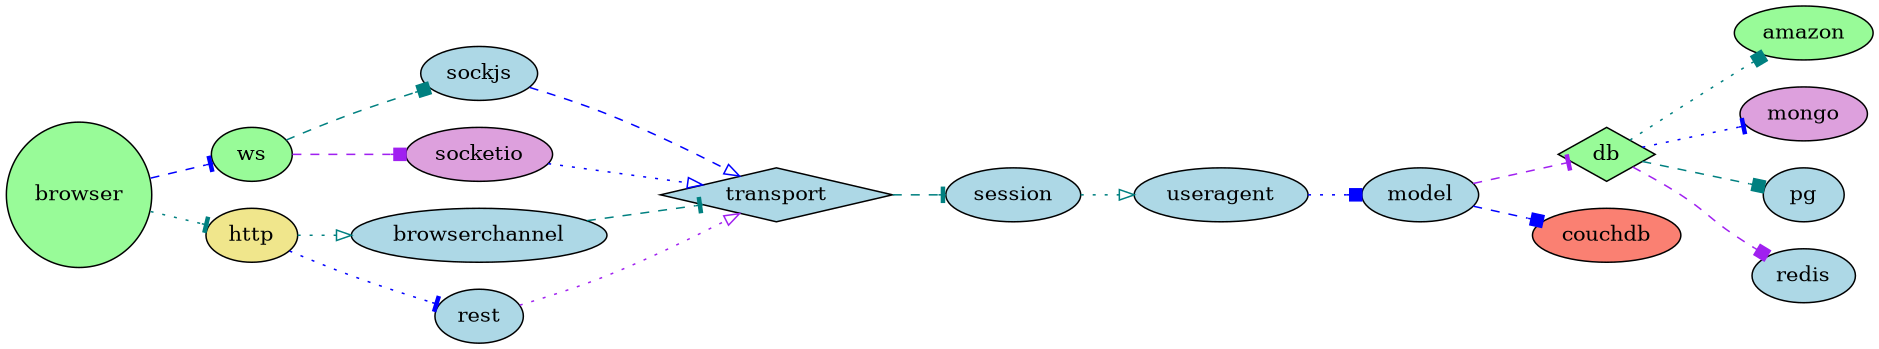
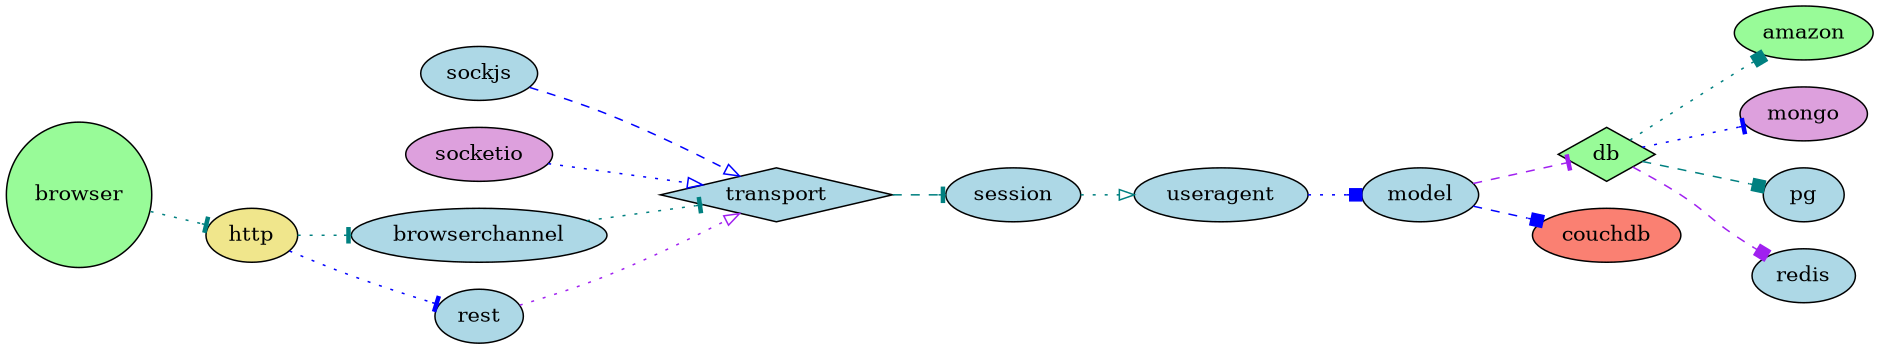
(252, 154) -> none
(641, 213) -> (641, 213)
(321, 235) -> (321, 235)
